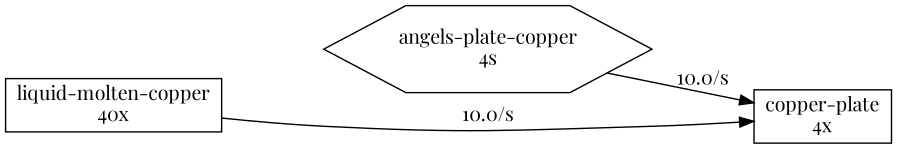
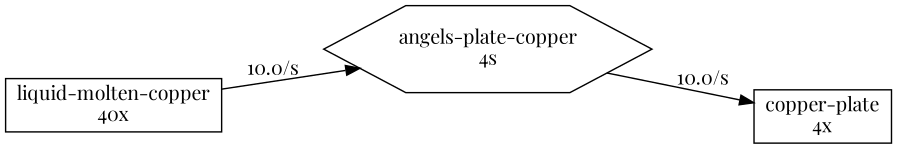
(480, 131) -> (284, 80)
